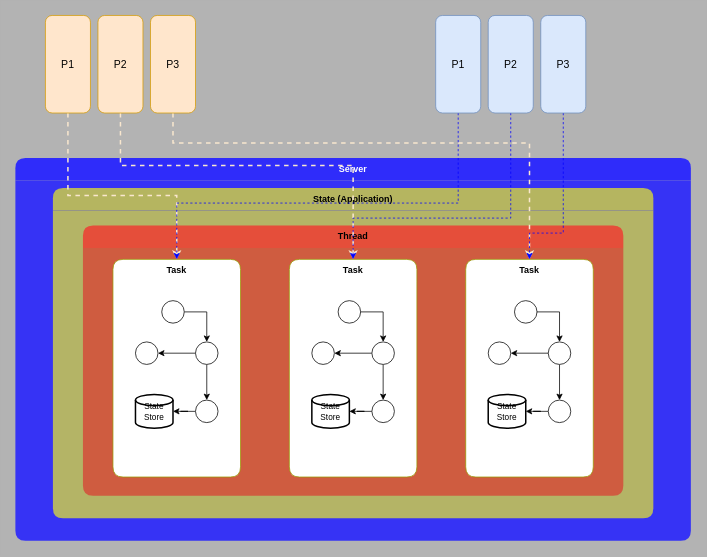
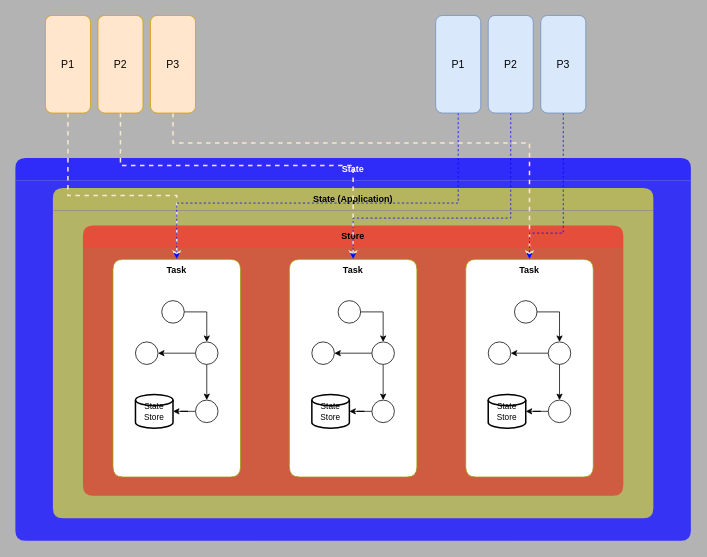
(353, 169) -> (353, 169)
(353, 237) -> (353, 237)
